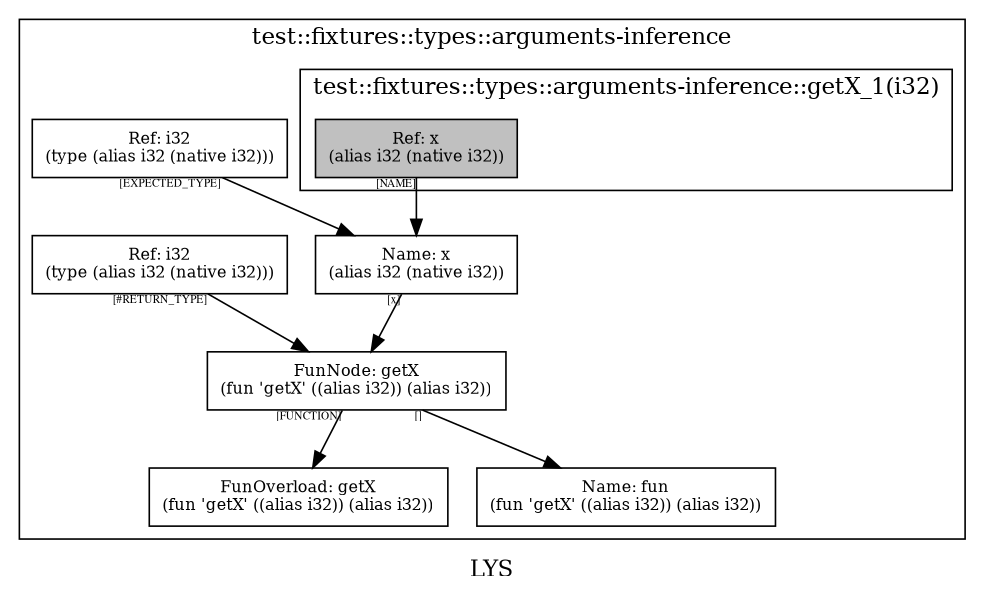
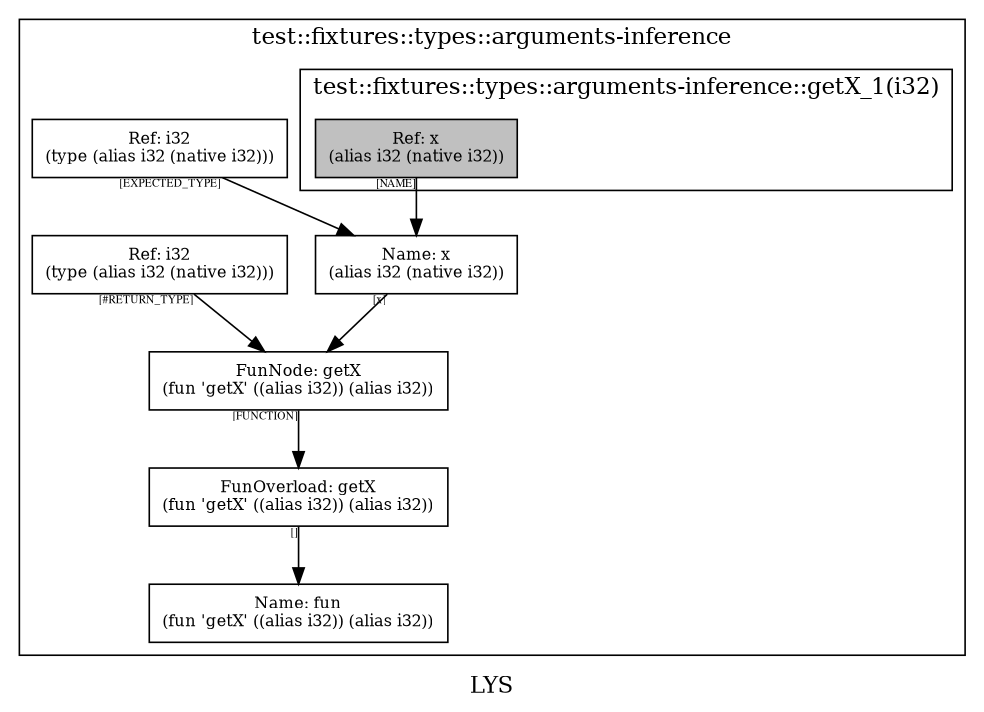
(484, 436) -> (299, 547)
